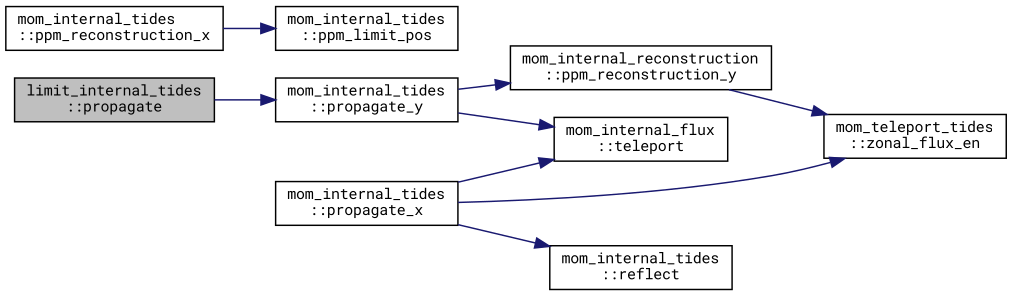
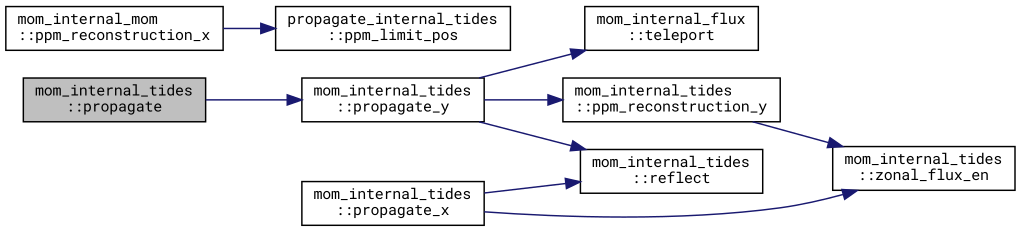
(114, 28) -> (114, 28)
(367, 28) -> (393, 28)
(641, 68) -> (672, 100)
(114, 100) -> (114, 100)
none -> (525, 134)
(915, 136) -> (924, 168)
(499, 173) -> none
